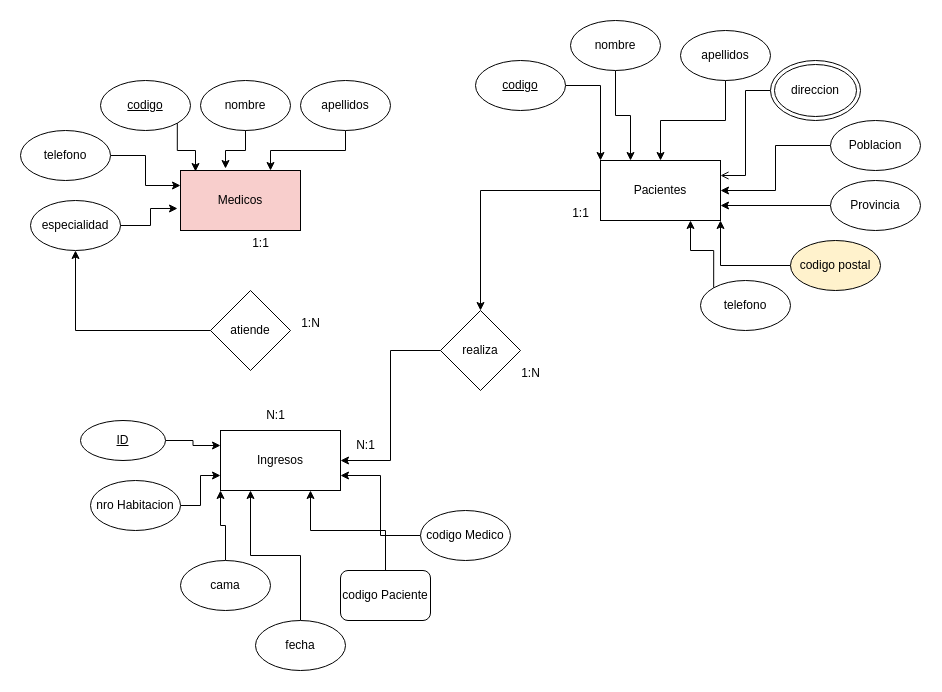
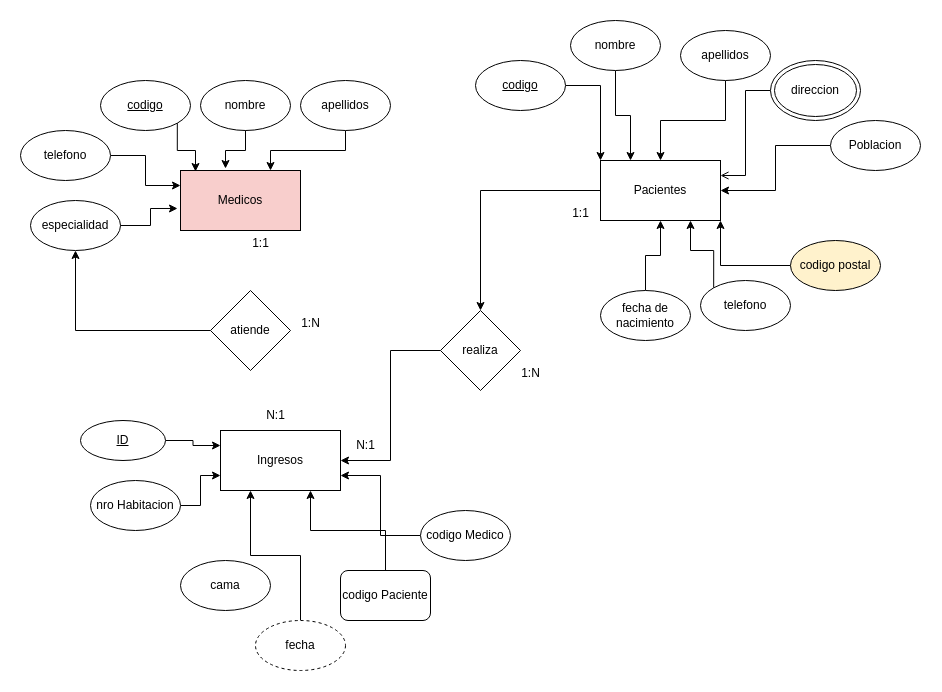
(779, 206) -> none
(876, 206) -> none
none -> (650, 256)
none -> (646, 316)
(226, 527) -> none
(301, 646) -> (301, 646)
